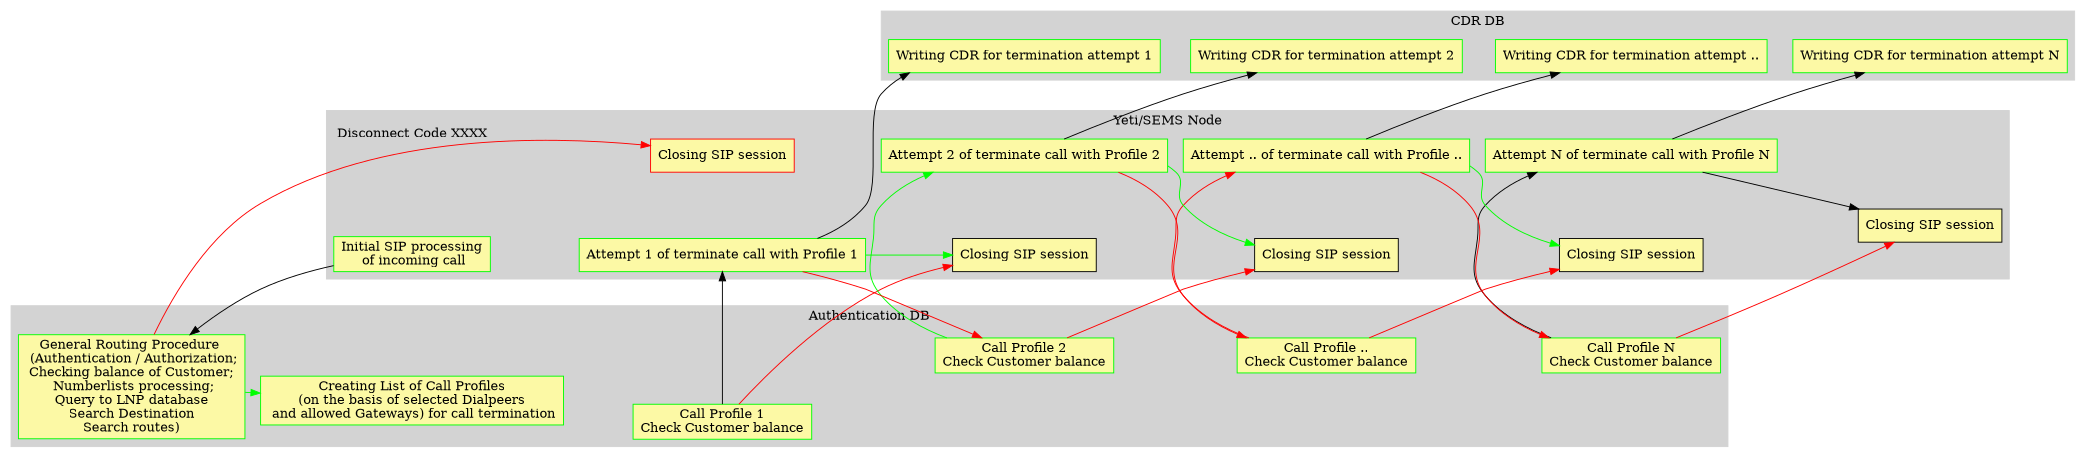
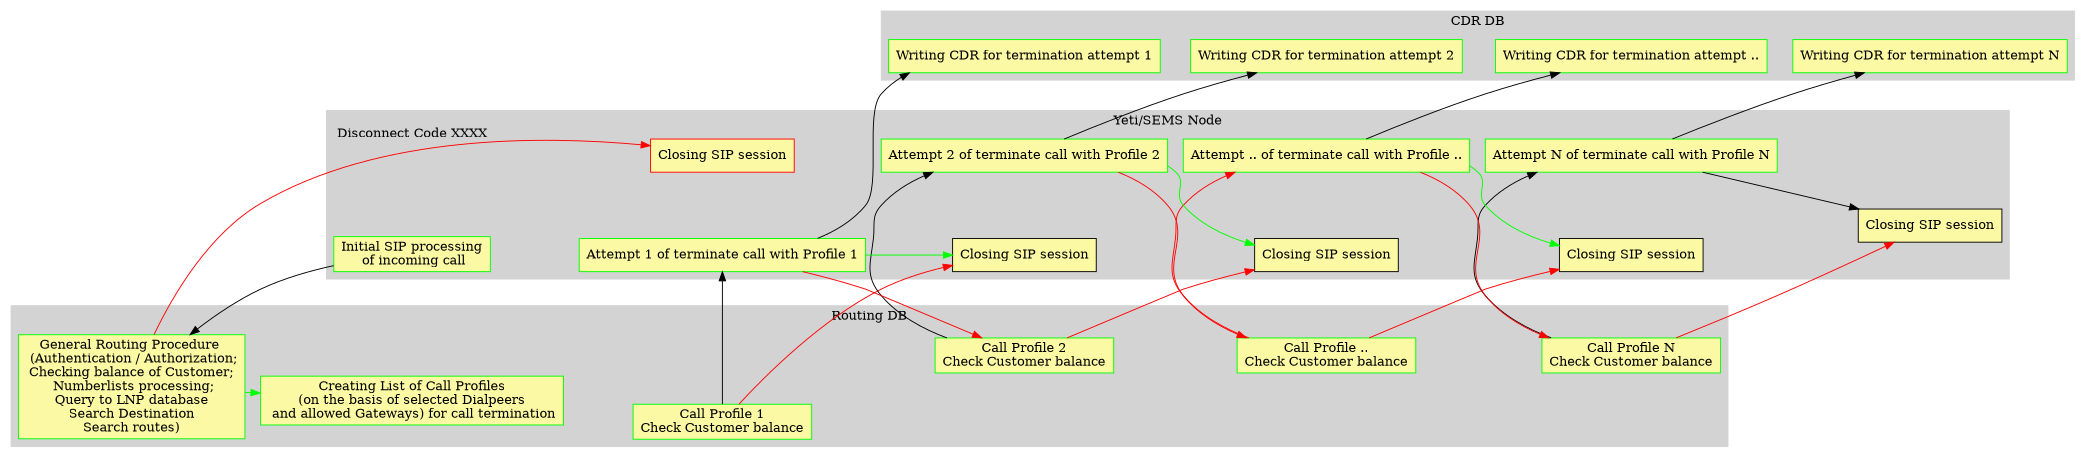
(870, 264) -> (870, 264)
(869, 316) -> (869, 316)
